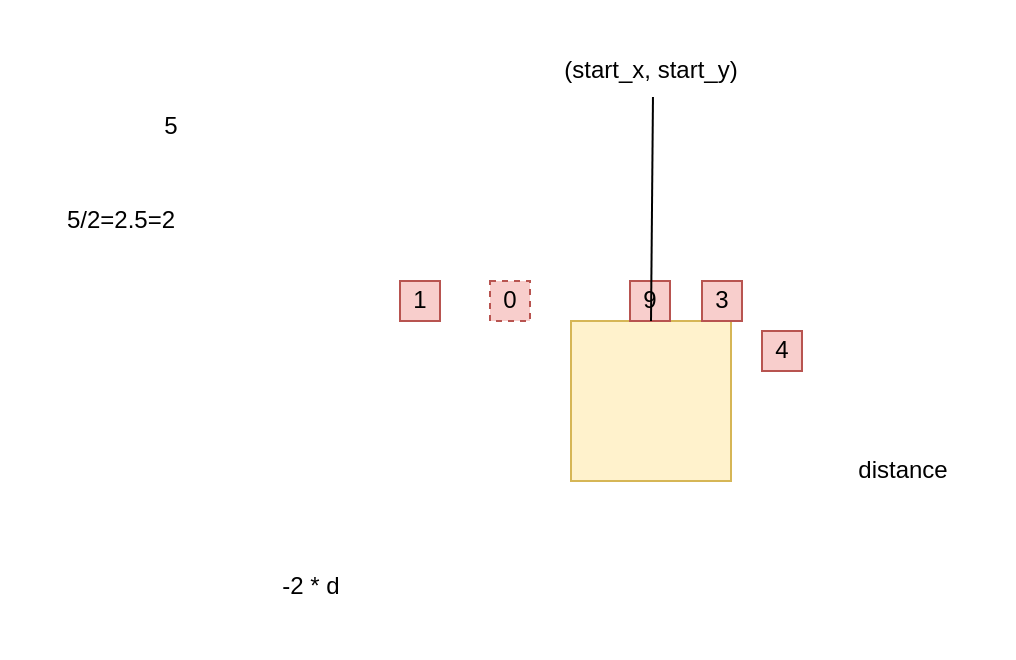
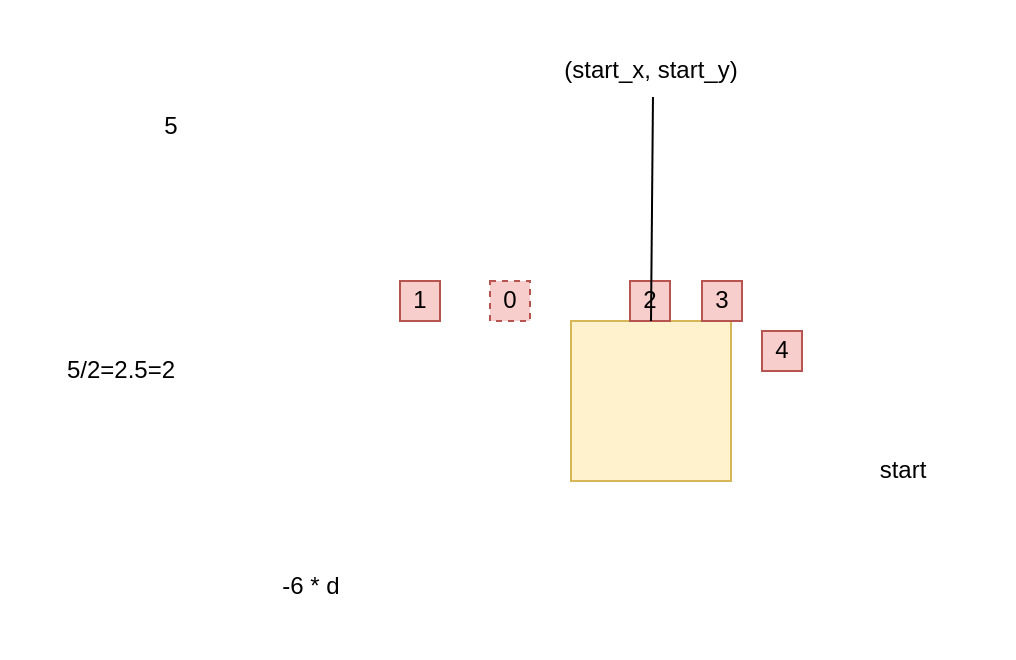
(121, 221) -> (121, 371)
(651, 301) -> (651, 301)
(904, 471) -> (904, 471)
(312, 587) -> (312, 587)
